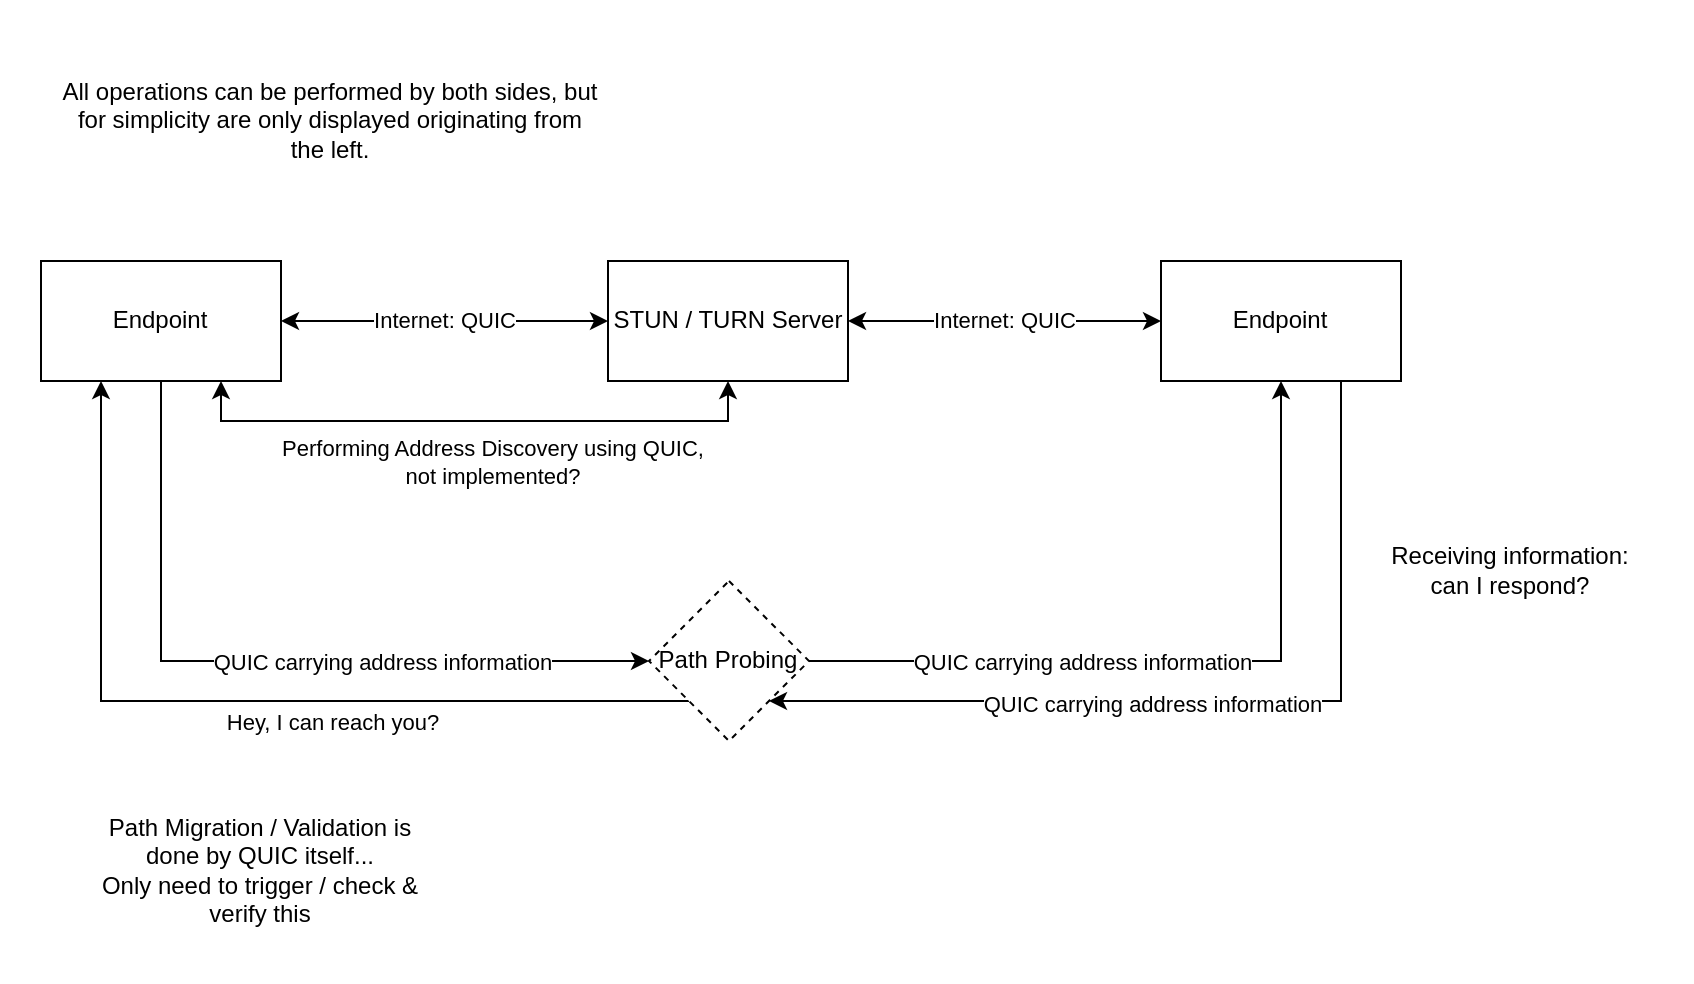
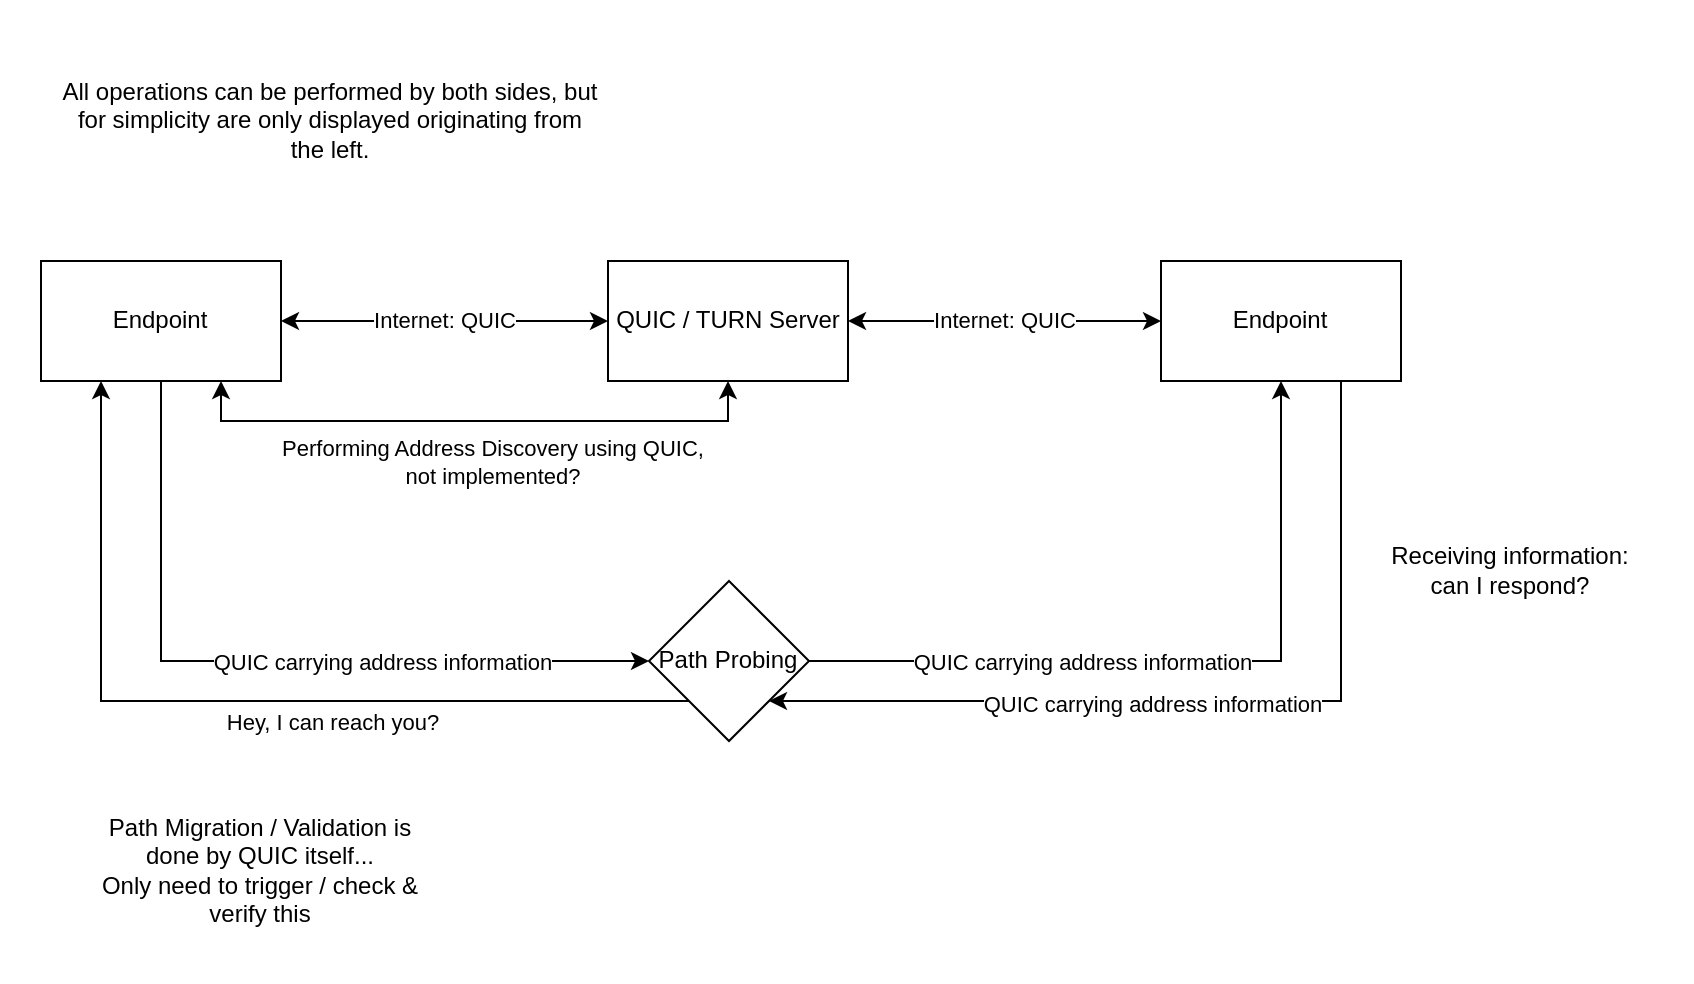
(729, 321) -> (729, 321)
(729, 661) -> (729, 661)
